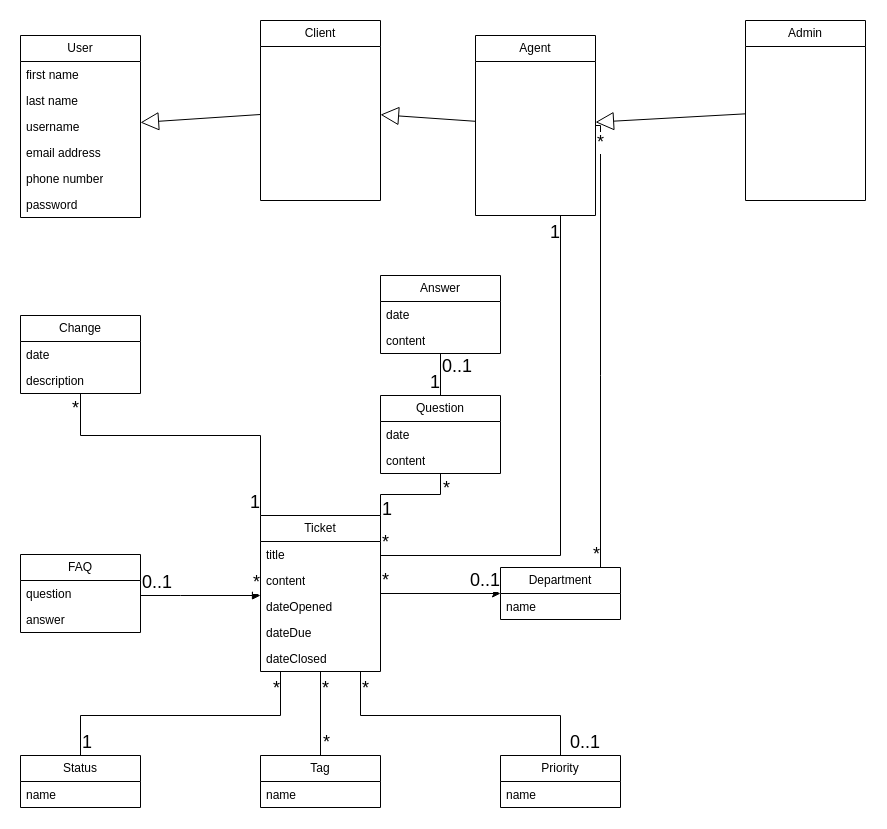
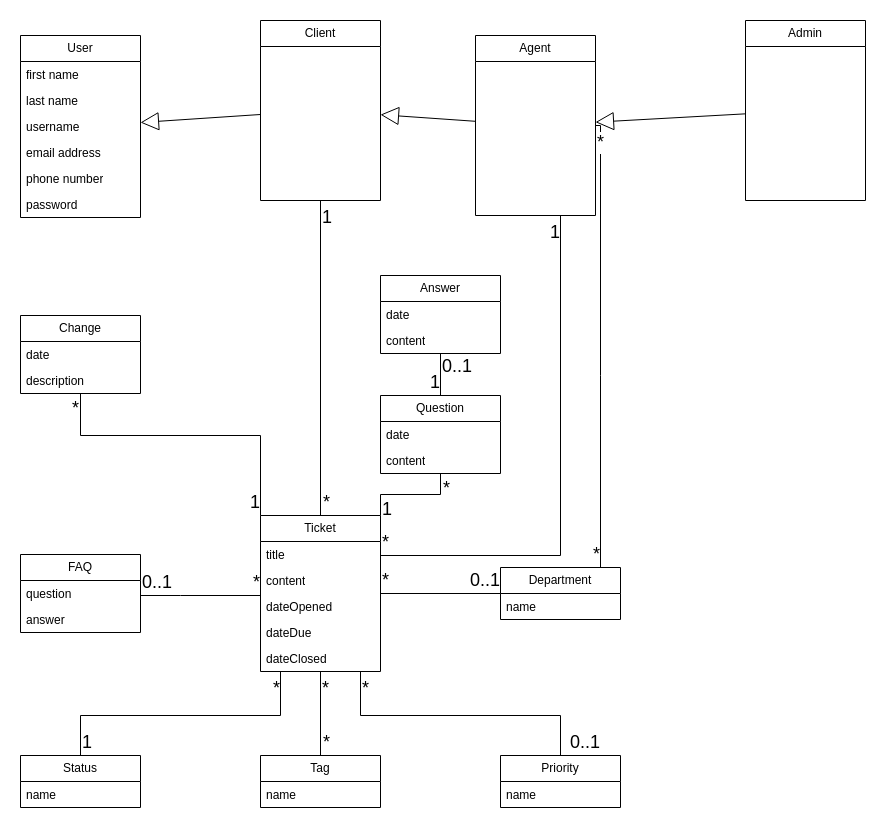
none -> (321, 357)
(492, 594) -> (494, 594)
(251, 596) -> (254, 596)
